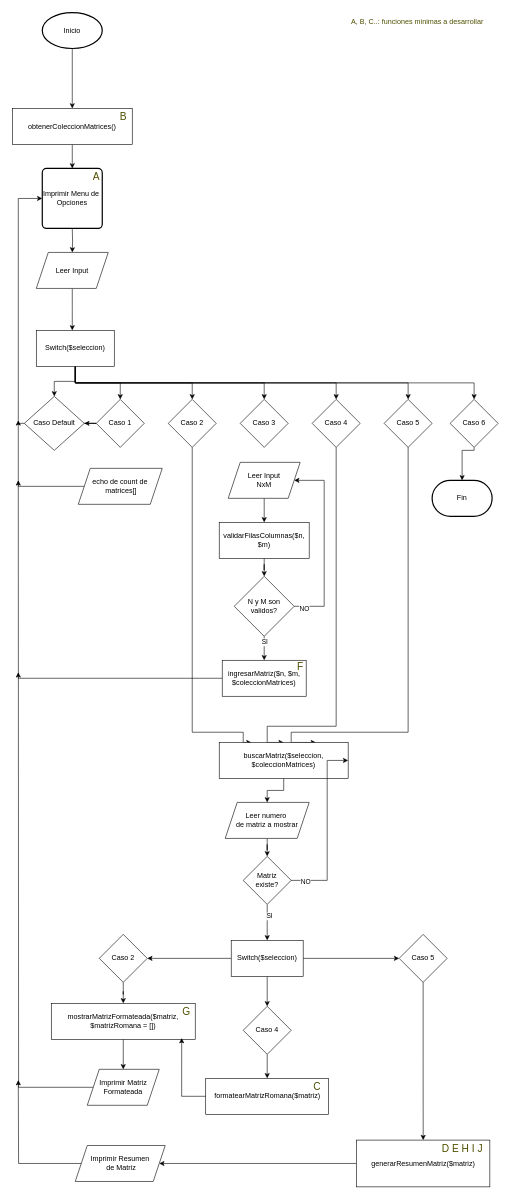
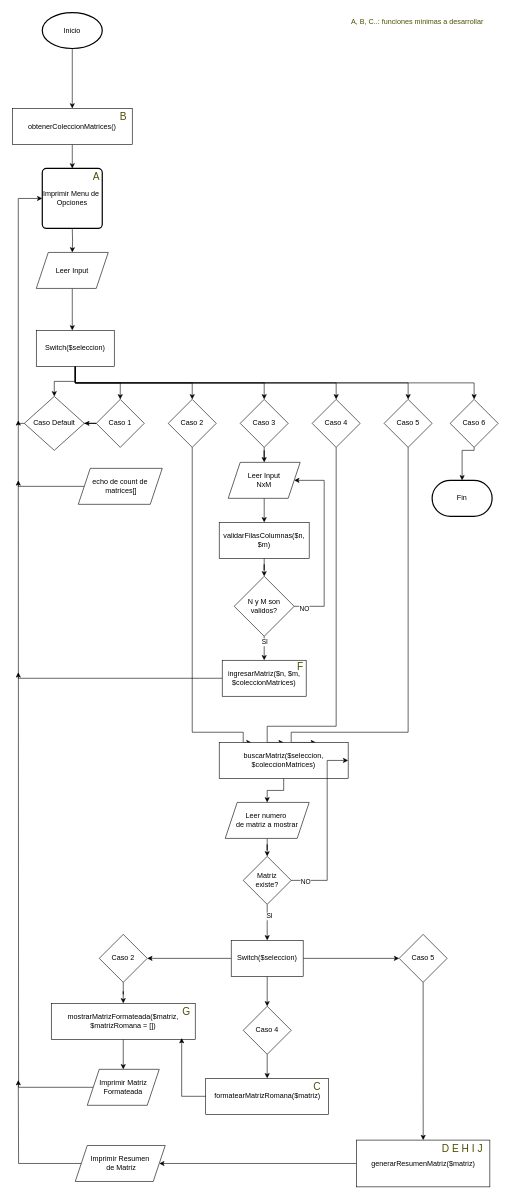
none -> (264, 456)
